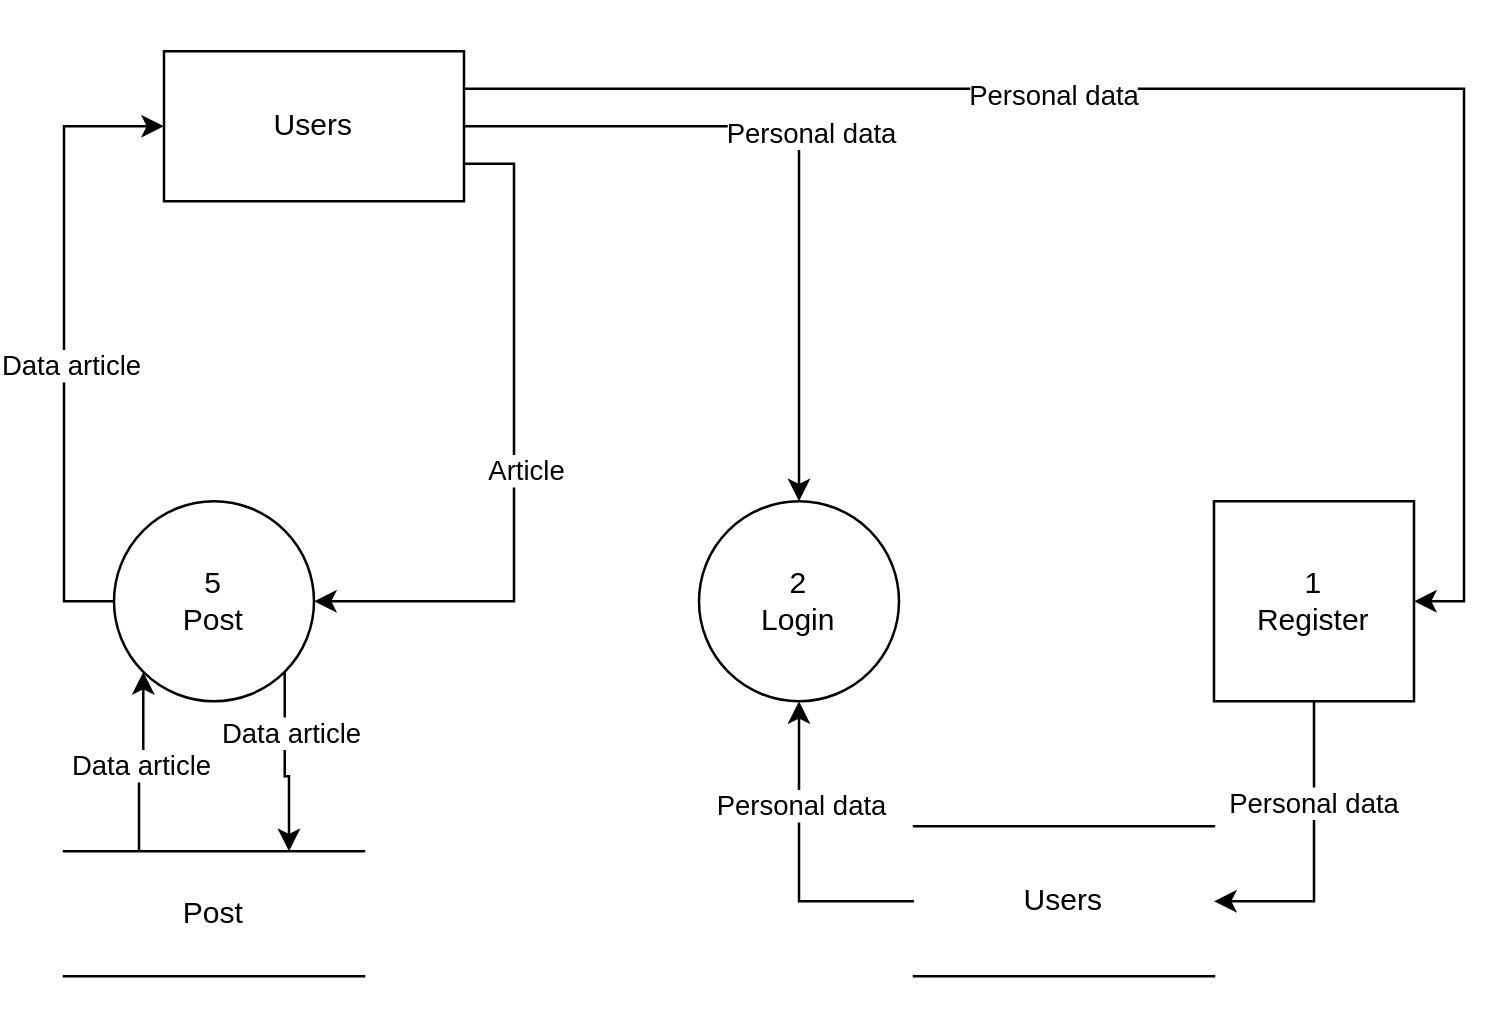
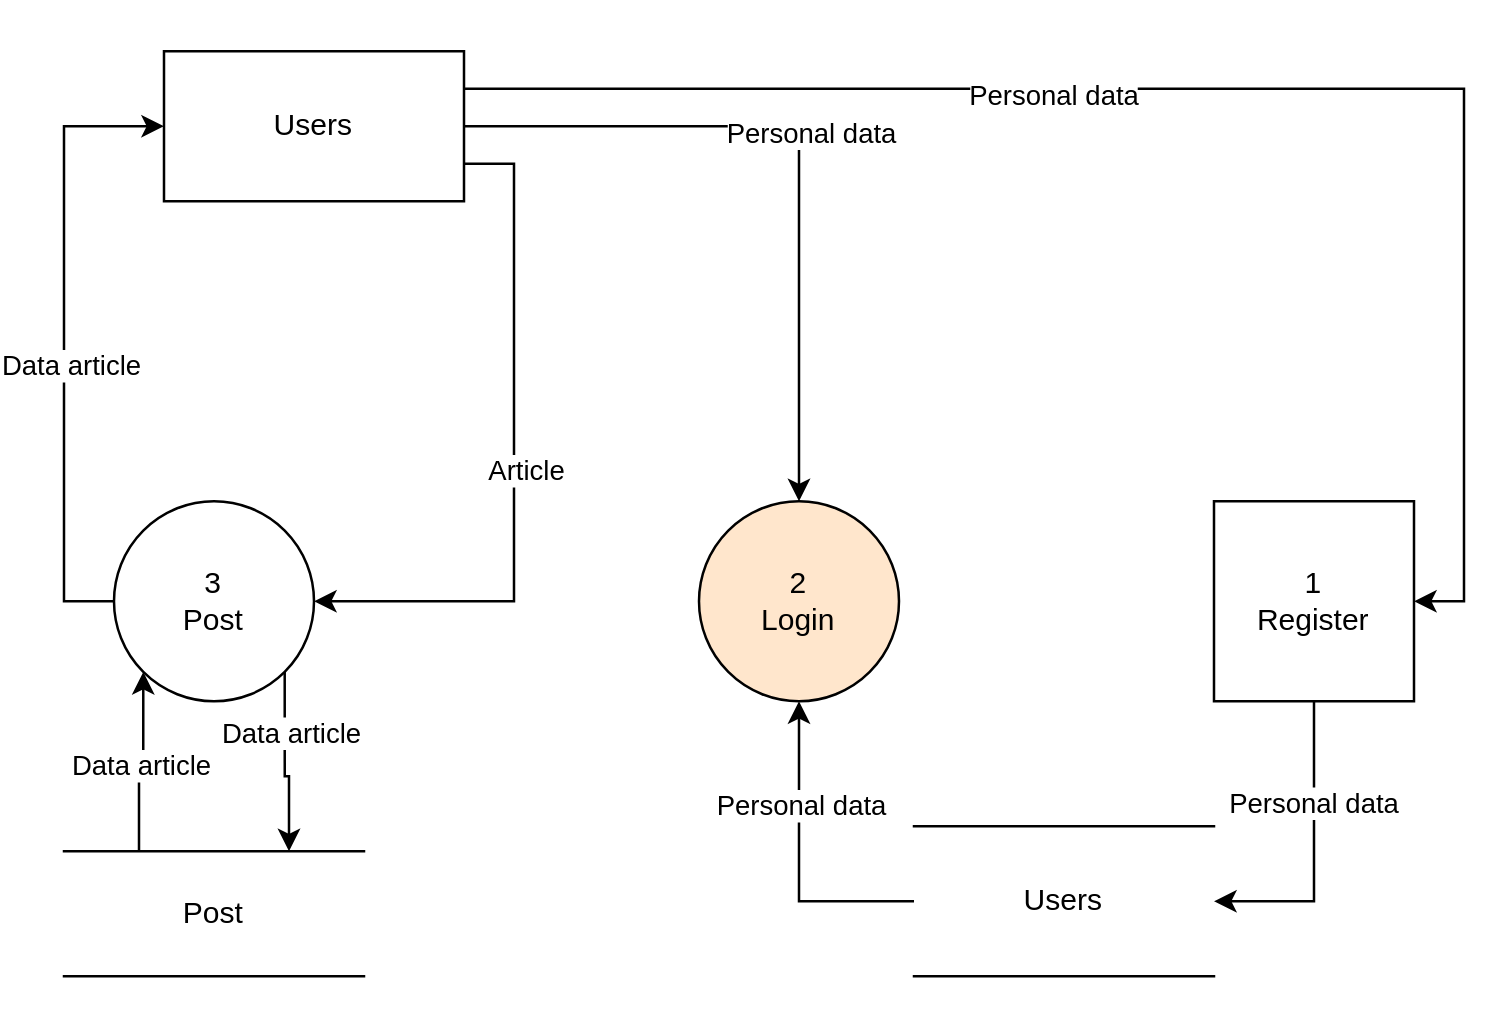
(214, 601) -> (214, 601)
(799, 601) -> (799, 601)
